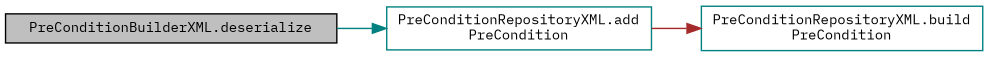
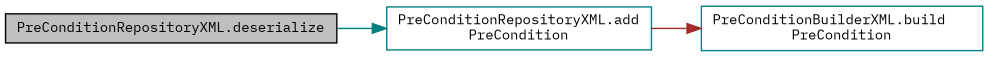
(171, 28) -> (171, 28)
(842, 28) -> (842, 28)
